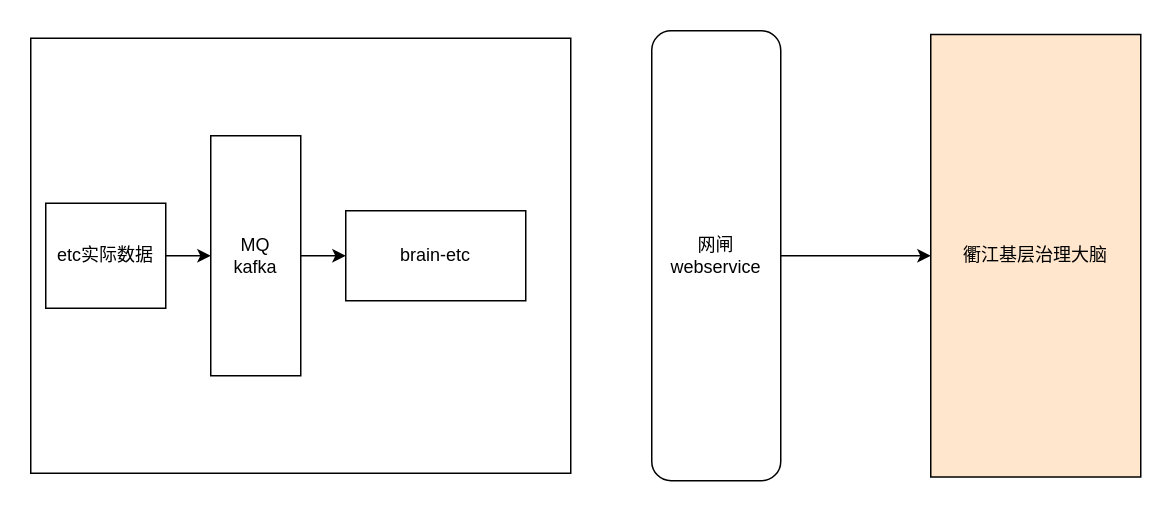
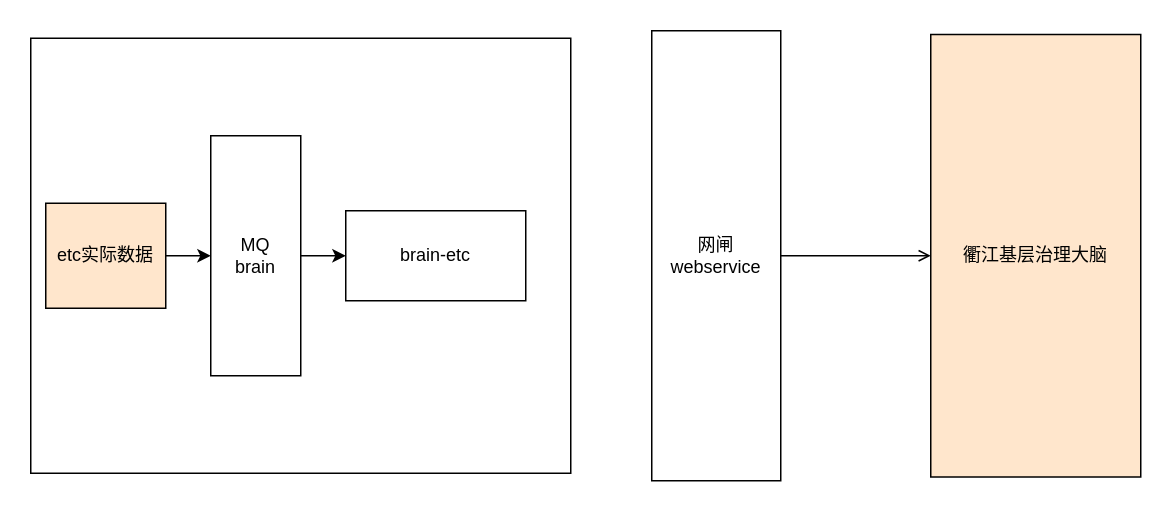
(106, 256) -> (106, 256)
(256, 256) -> (256, 256)
(716, 256) -> (716, 256)
(919, 256) -> (921, 256)
